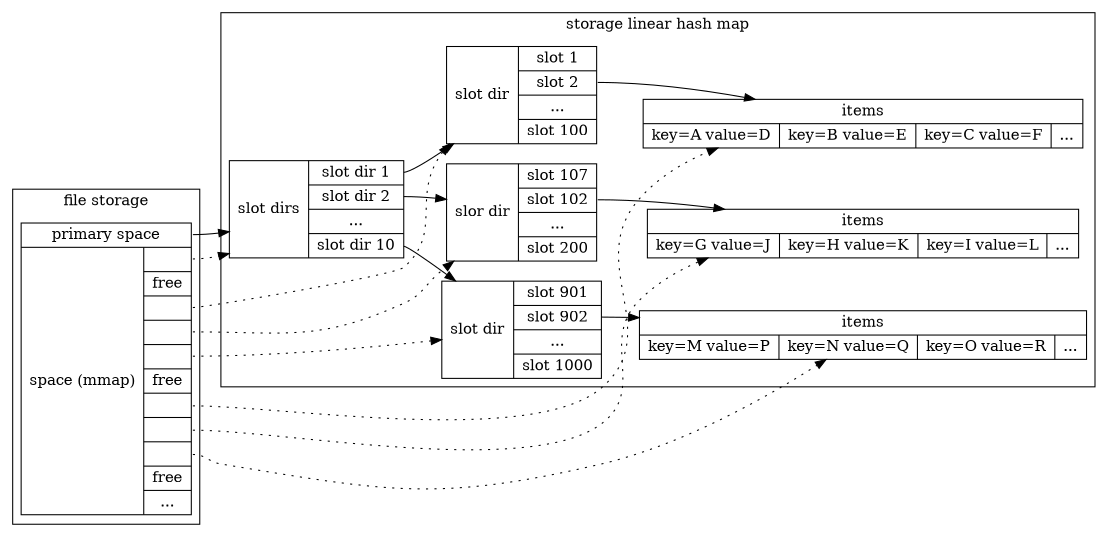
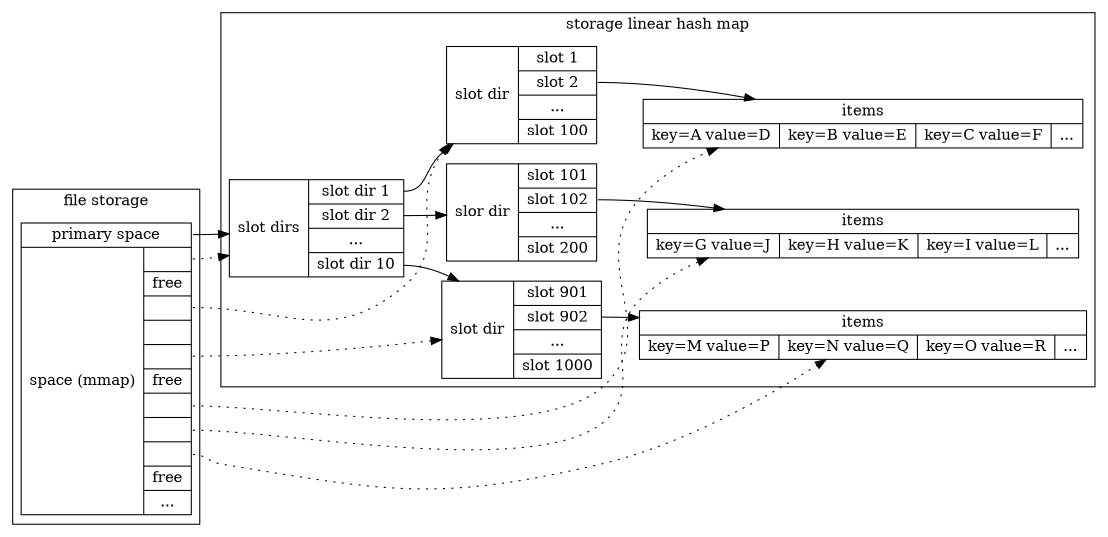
(558, 175) -> (558, 175)
(328, 329) -> none
